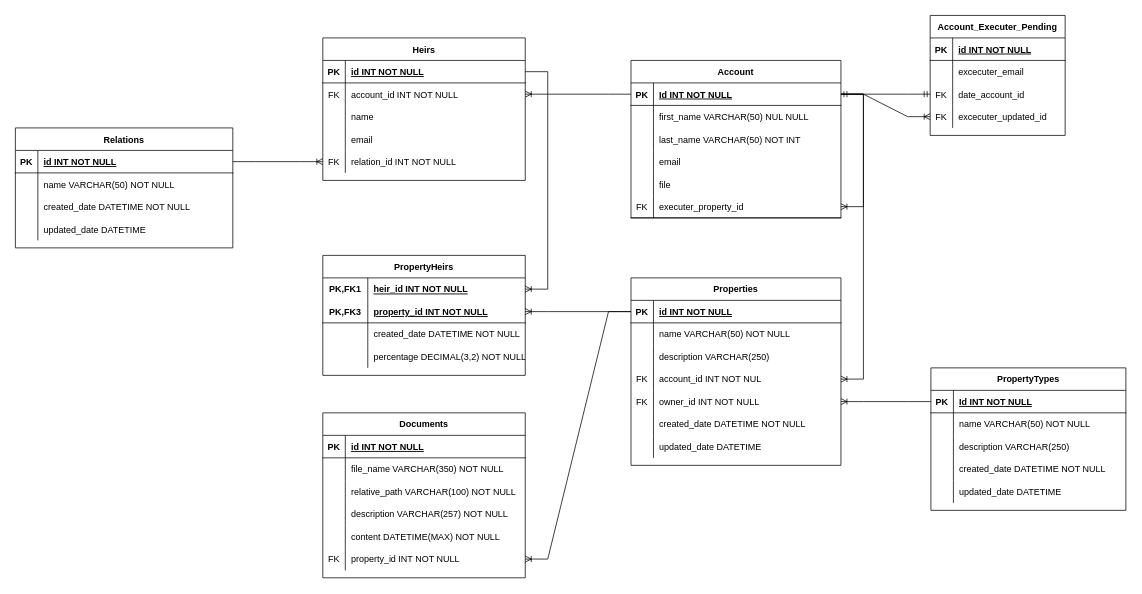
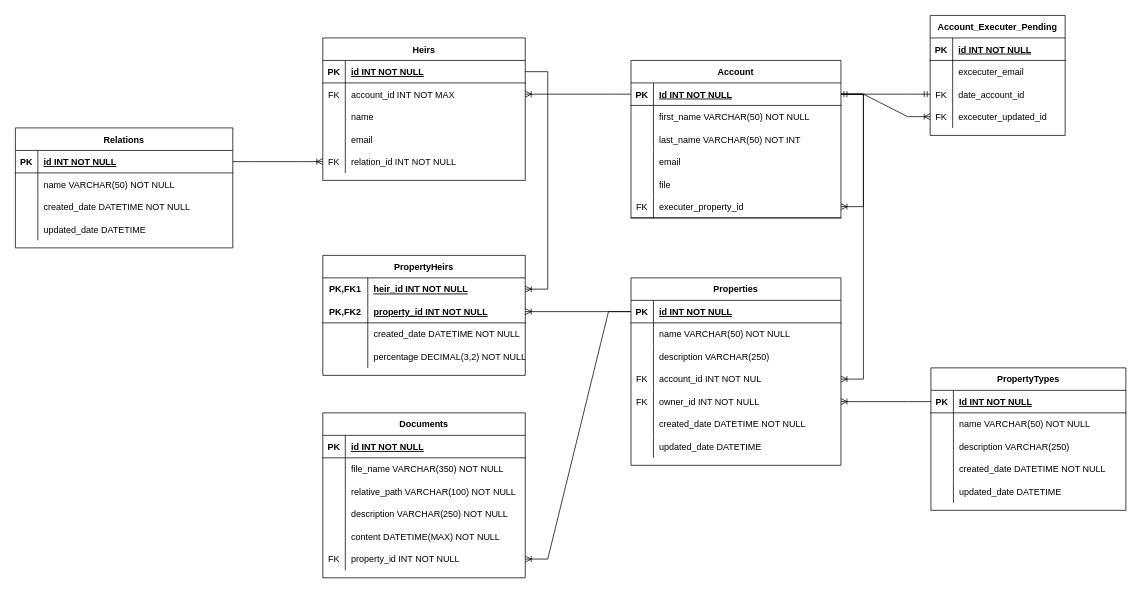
(404, 95) -> (402, 95)
(733, 117) -> (733, 117)
(345, 312) -> (345, 312)
(428, 515) -> (428, 515)
